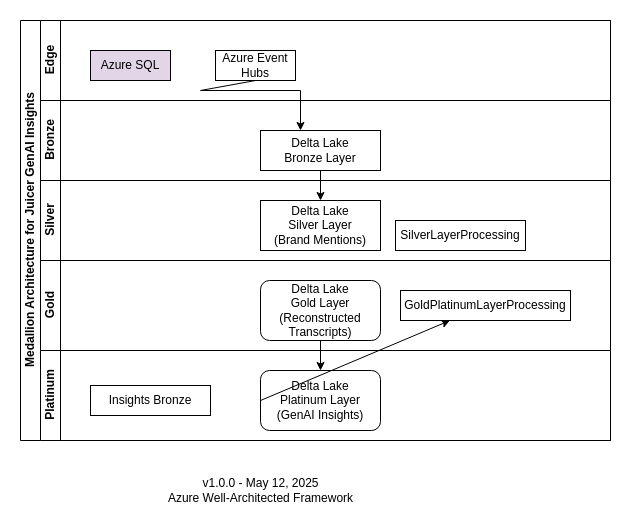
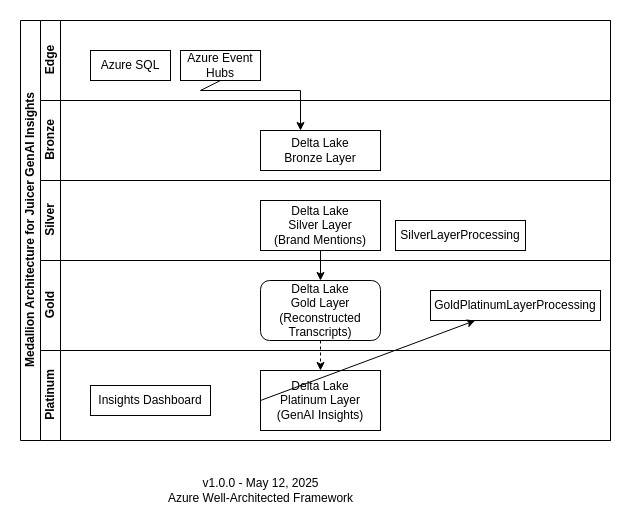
(131, 66) -> (131, 66)
(256, 66) -> (221, 66)
(321, 182) -> none
none -> (321, 262)
(486, 306) -> (516, 306)
(321, 353) -> (321, 353)
(151, 401) -> (151, 401)
(321, 401) -> (321, 401)
